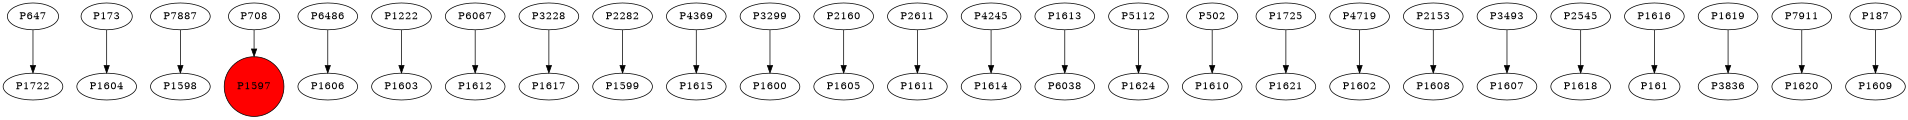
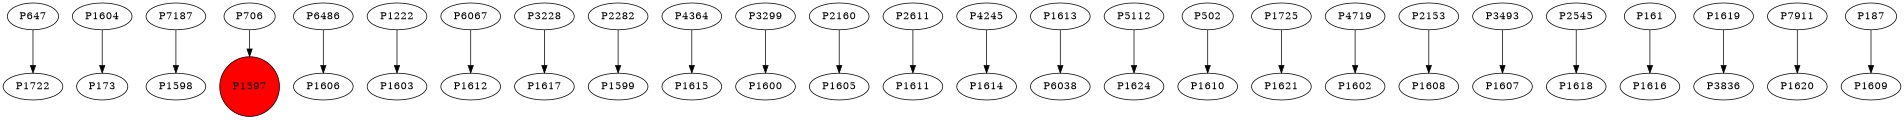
(180, 16) -> (176, 16)
(254, 16) -> (250, 16)
(696, 16) -> (692, 16)
(107, 48) -> (102, 48)
(1654, 48) -> (1650, 48)
